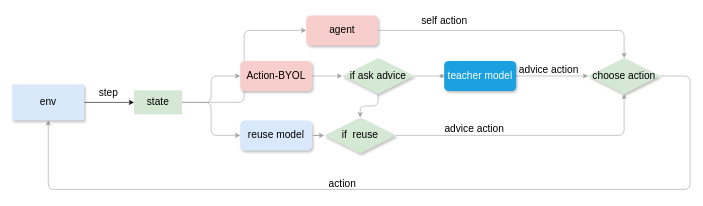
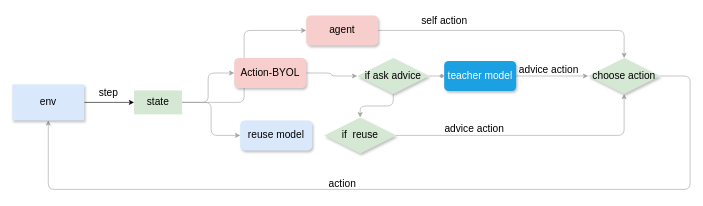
(276, 76) -> (270, 73)
(378, 76) -> (393, 76)
(318, 135) -> none
